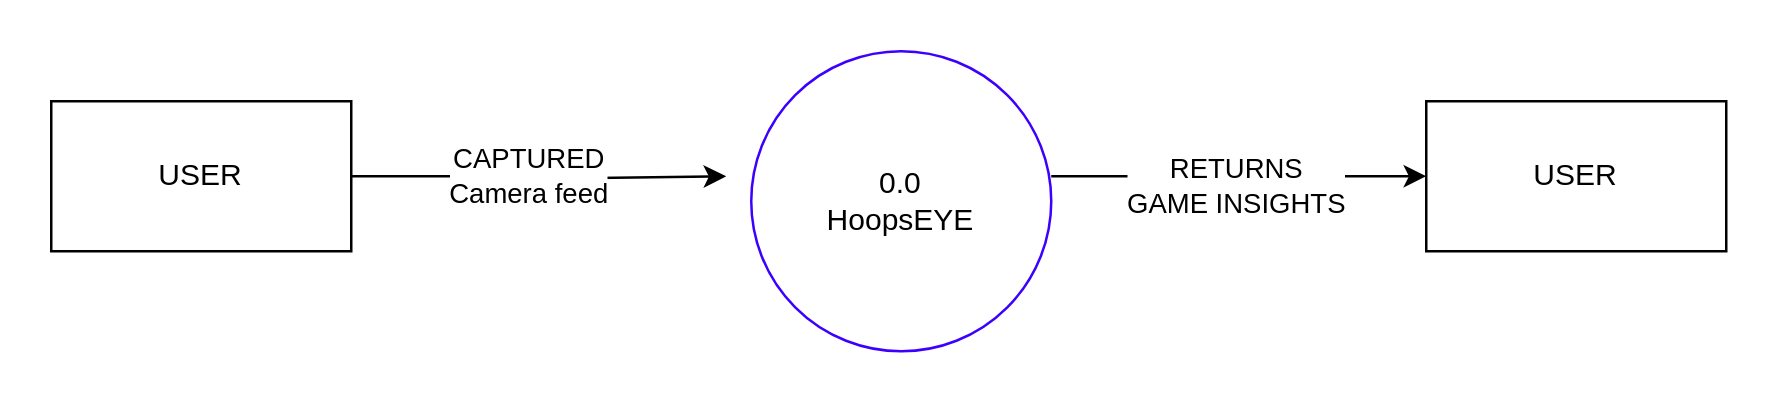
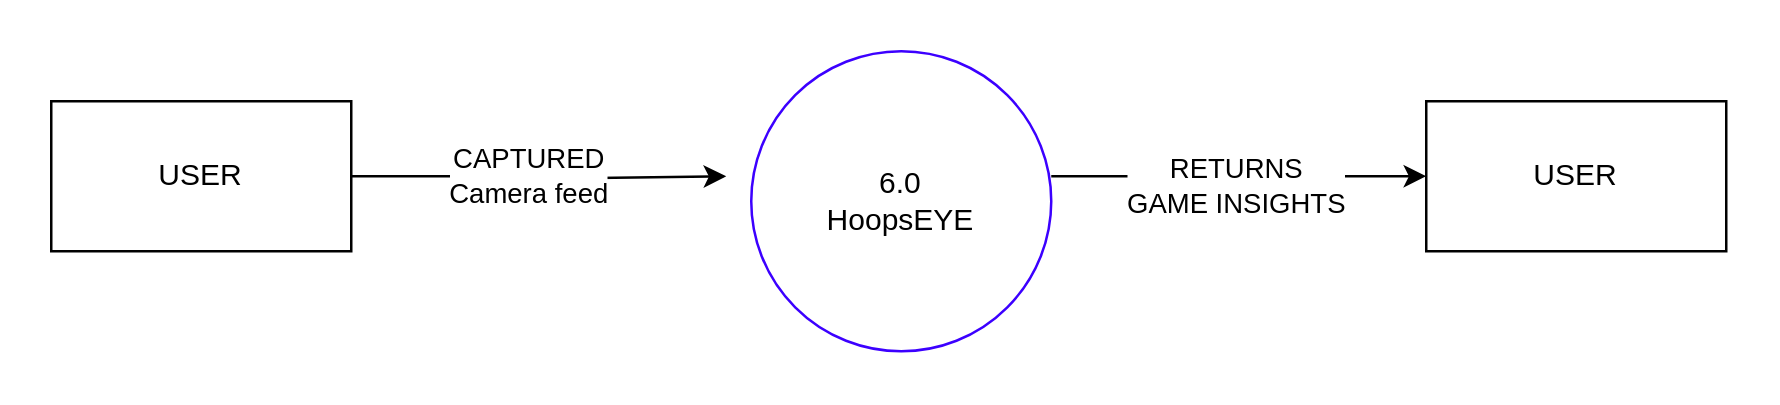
(901, 201) -> (901, 201)
